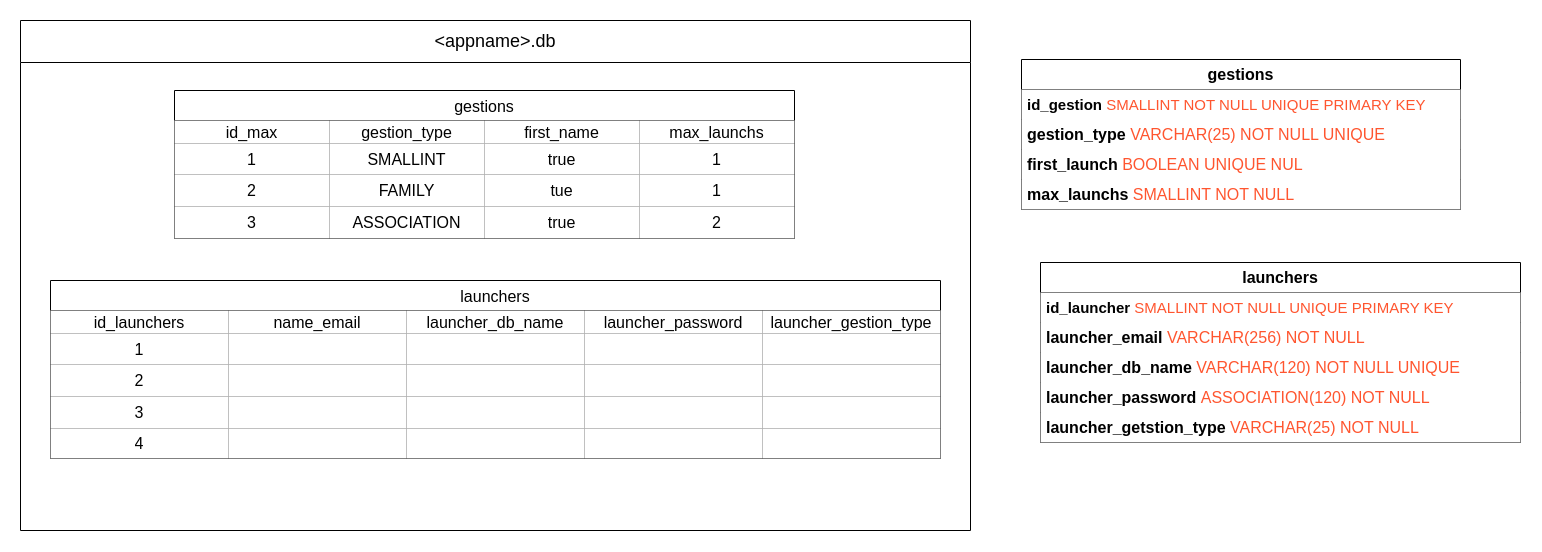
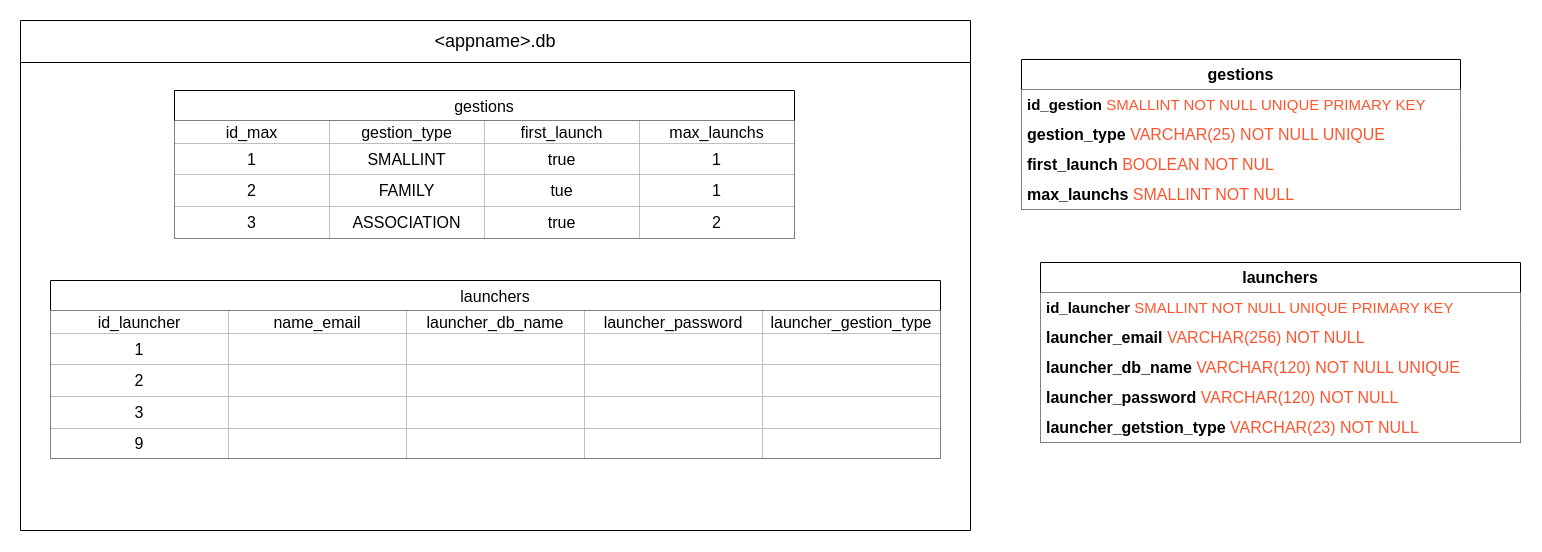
(562, 133) -> (562, 133)
(1156, 165) -> (1143, 165)
(140, 323) -> (140, 323)
(1233, 398) -> (1215, 398)
(1229, 428) -> (1229, 428)
(140, 444) -> (140, 444)
